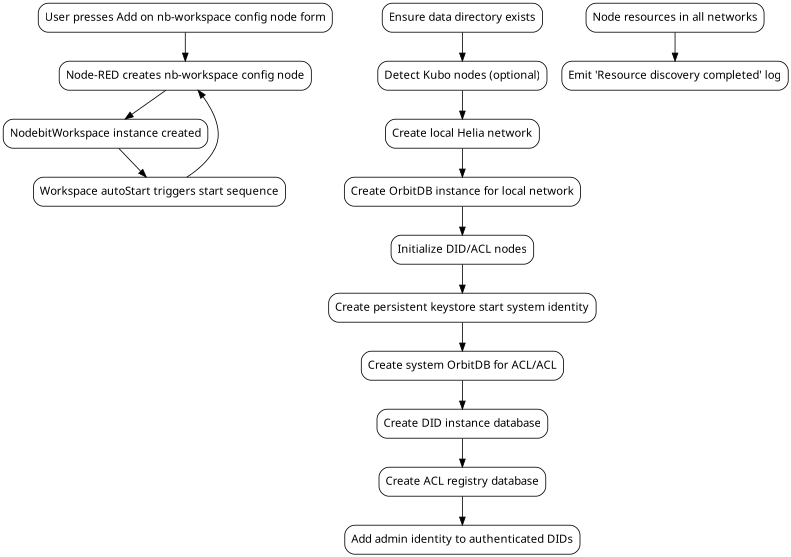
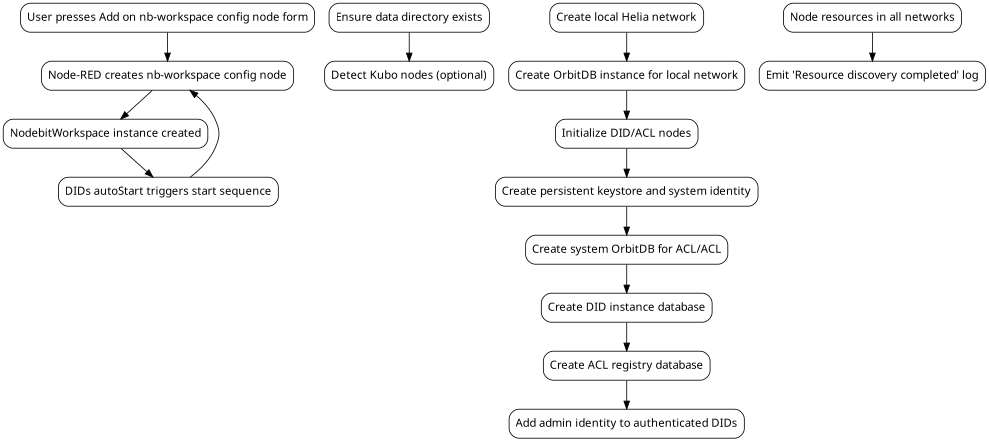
(462, 101) -> none
(160, 192) -> (168, 192)
(462, 308) -> (627, 192)
